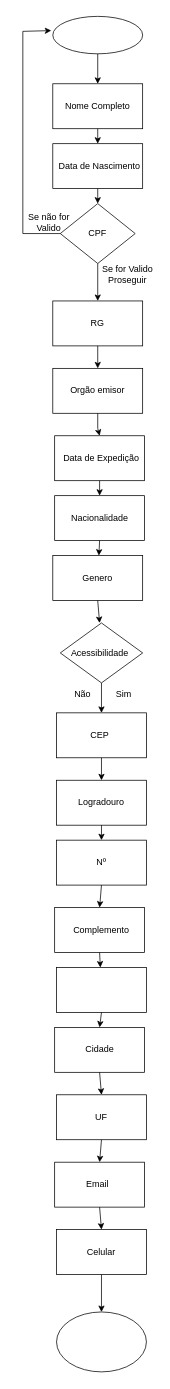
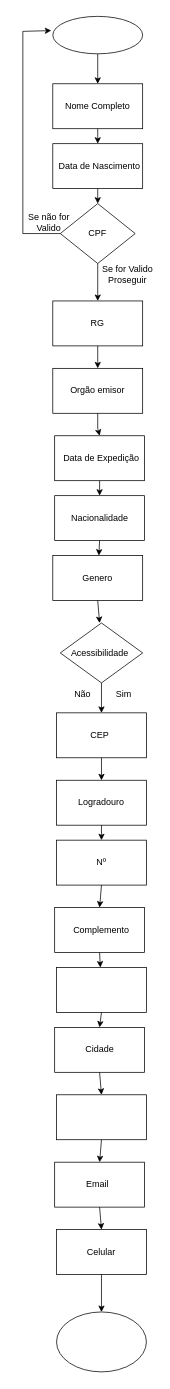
(102, 1118) -> none
